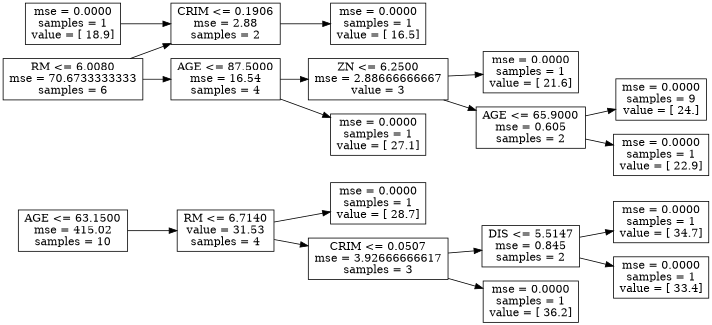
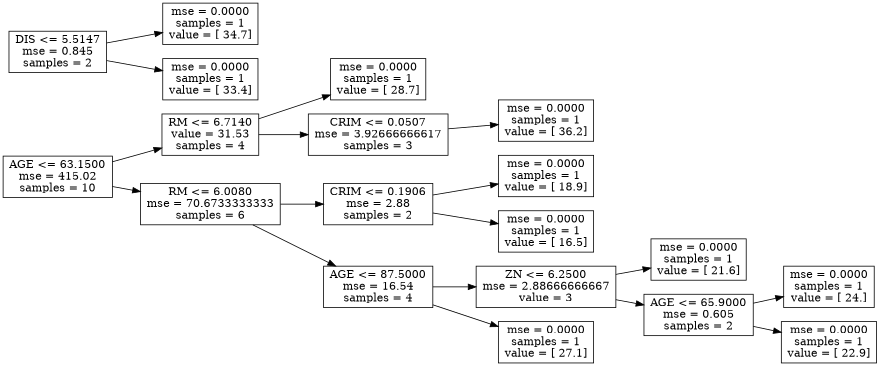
(142, 24) -> (462, 190)
(661, 100) -> (829, 287)
none -> (123, 188)
(461, 252) -> none
